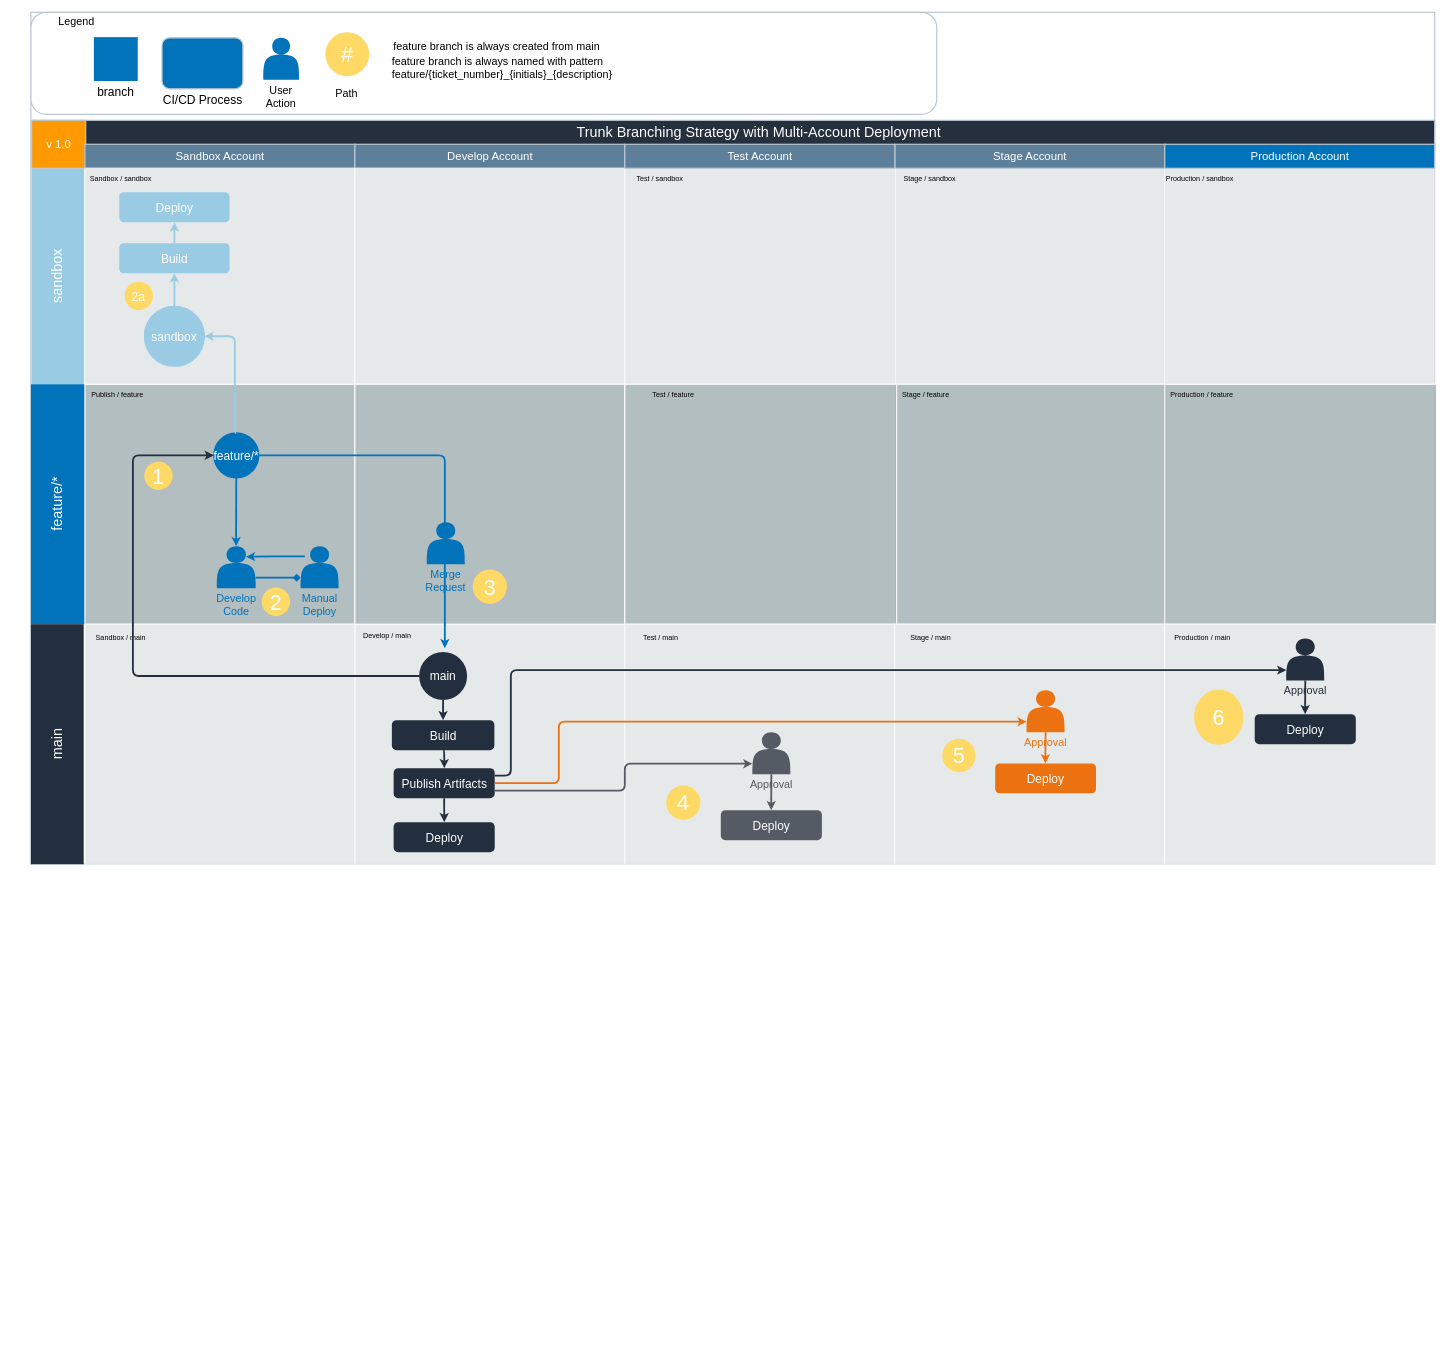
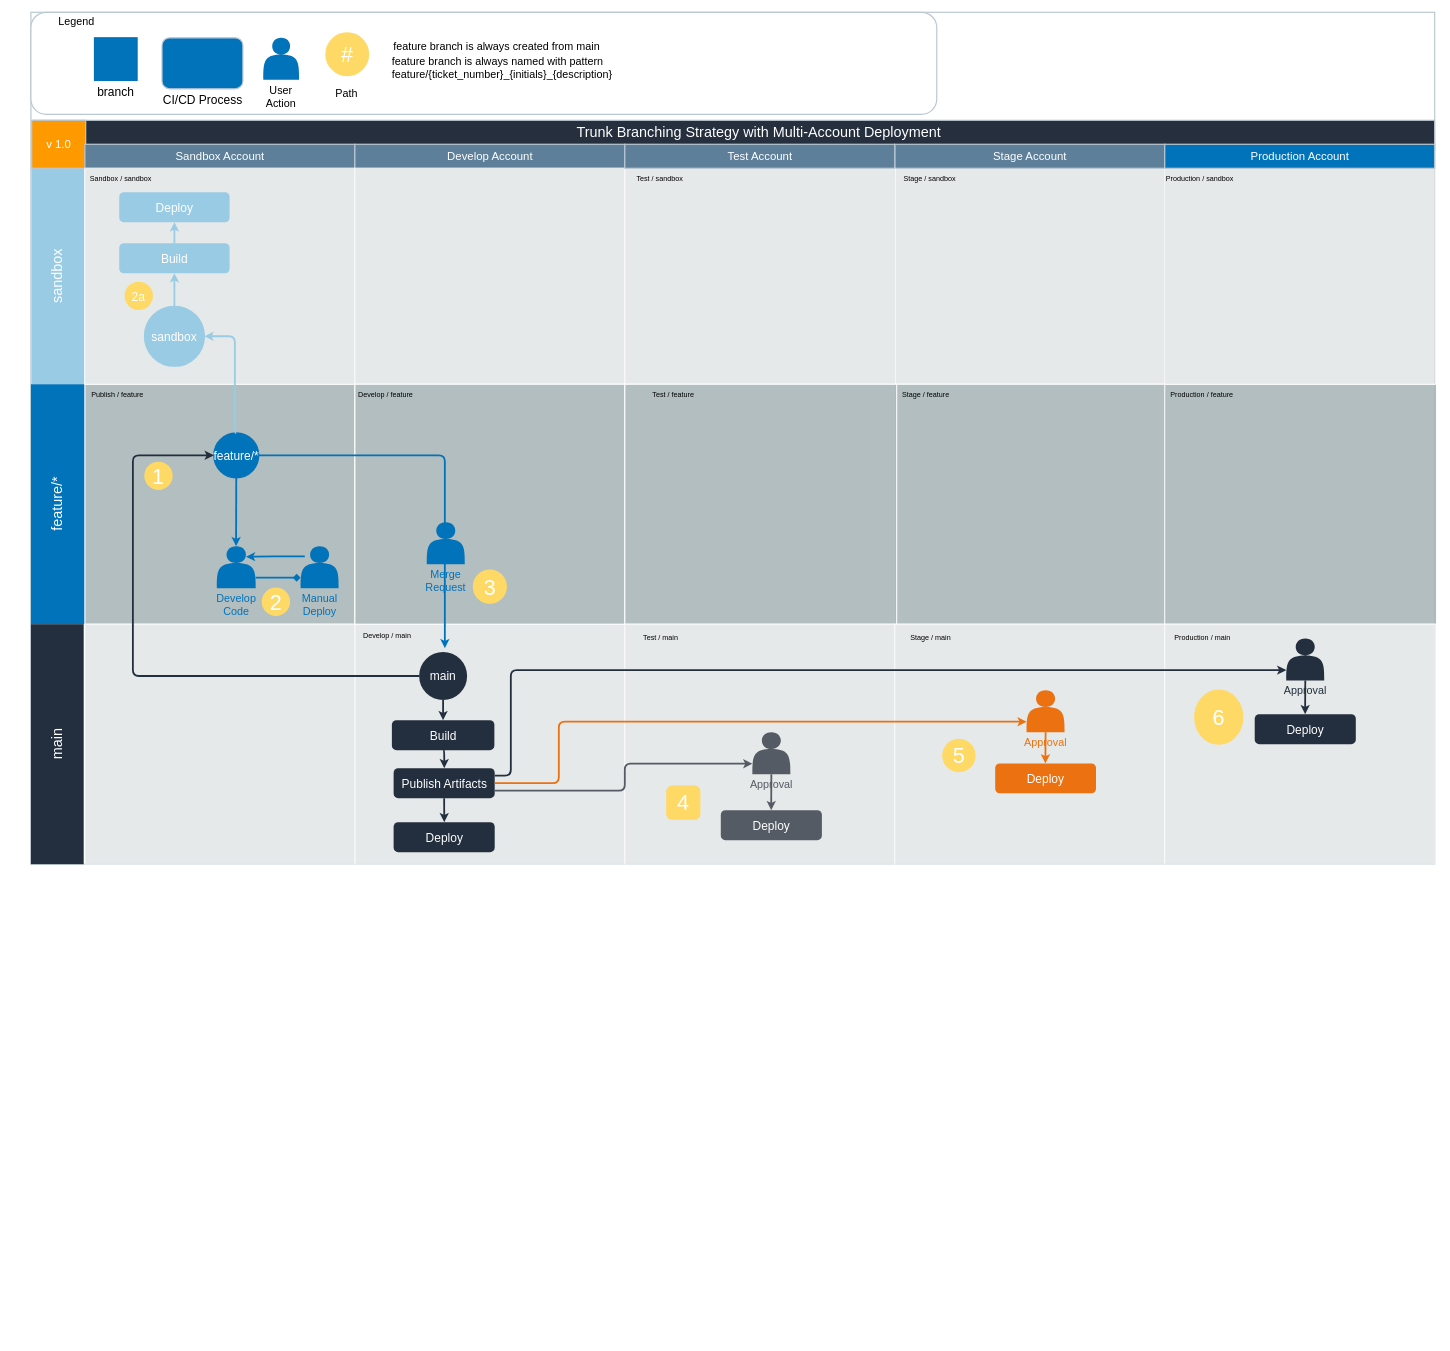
none -> (386, 393)
(121, 636) -> none
(683, 803) -> (683, 803)
